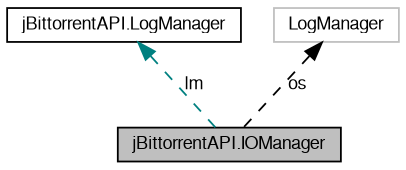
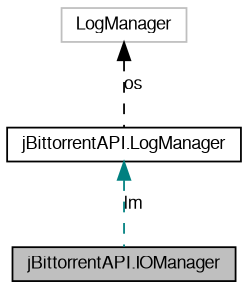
(277, 92) -> (124, 94)
